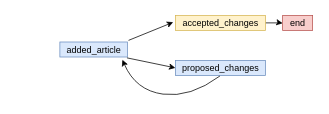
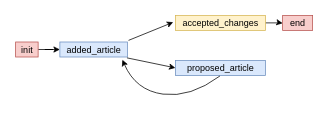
none -> (27, 50)
none -> (52, 50)
(221, 68) -> (221, 68)
